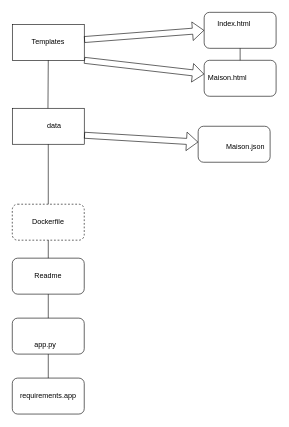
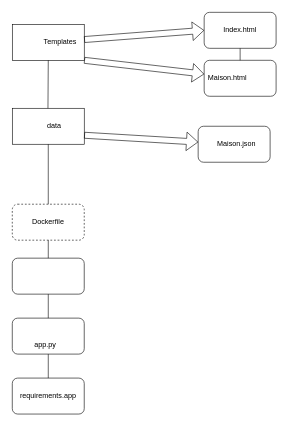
(234, 24) -> (240, 30)
(48, 42) -> (60, 42)
(246, 147) -> (237, 144)
(48, 276) -> none
